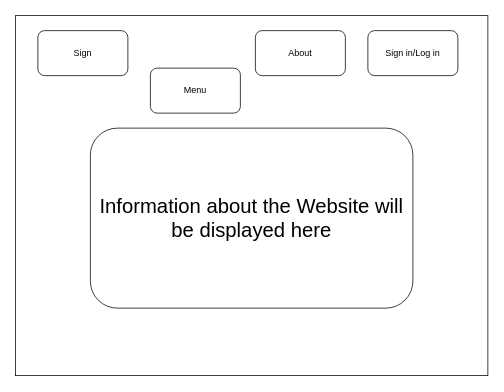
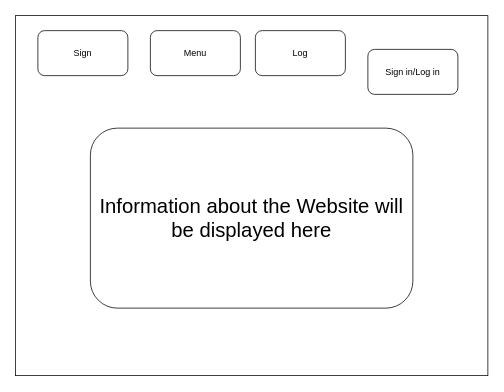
(300, 53) -> (300, 53)
(413, 53) -> (413, 72)
(195, 90) -> (195, 53)
